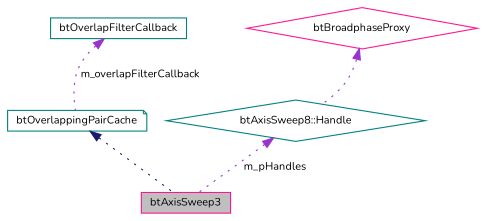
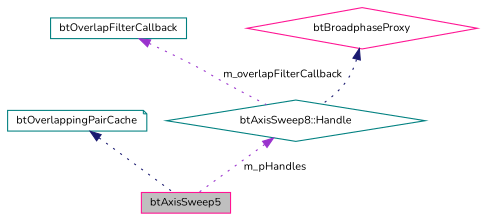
(76, 75) -> (208, 73)
(344, 85) -> (344, 85)
(186, 203) -> (186, 203)
